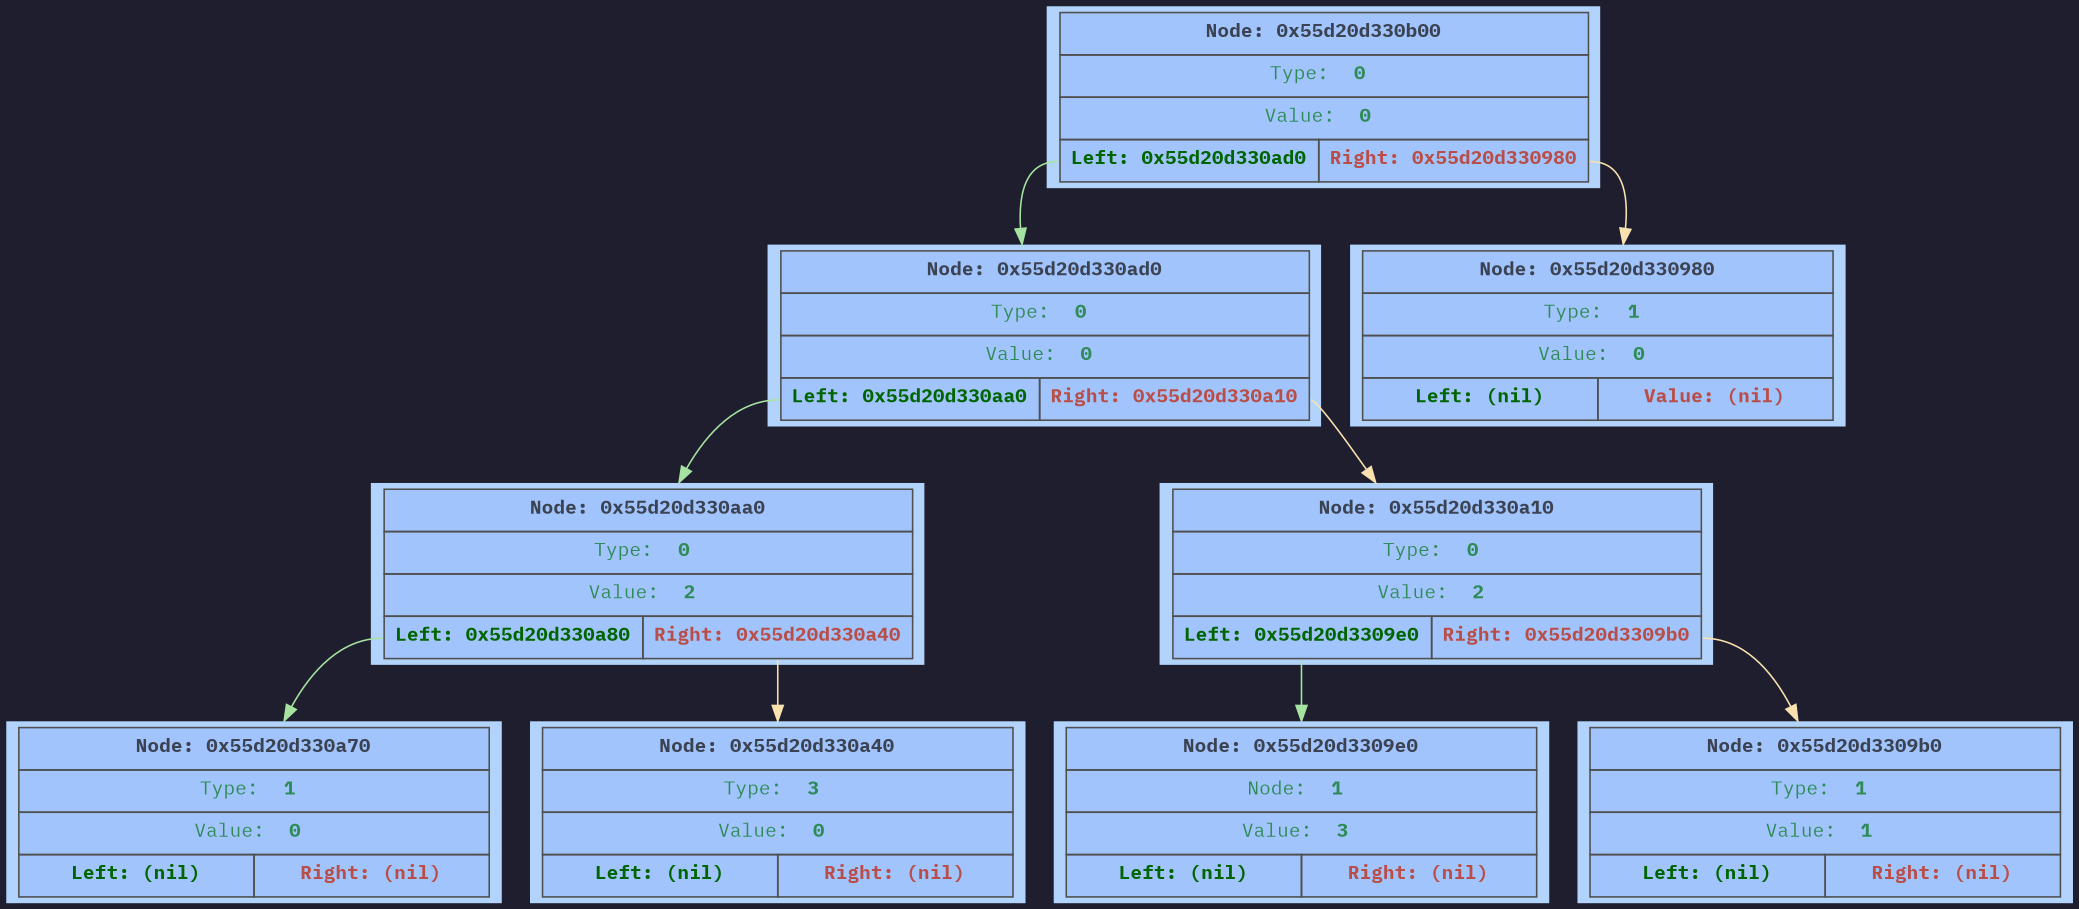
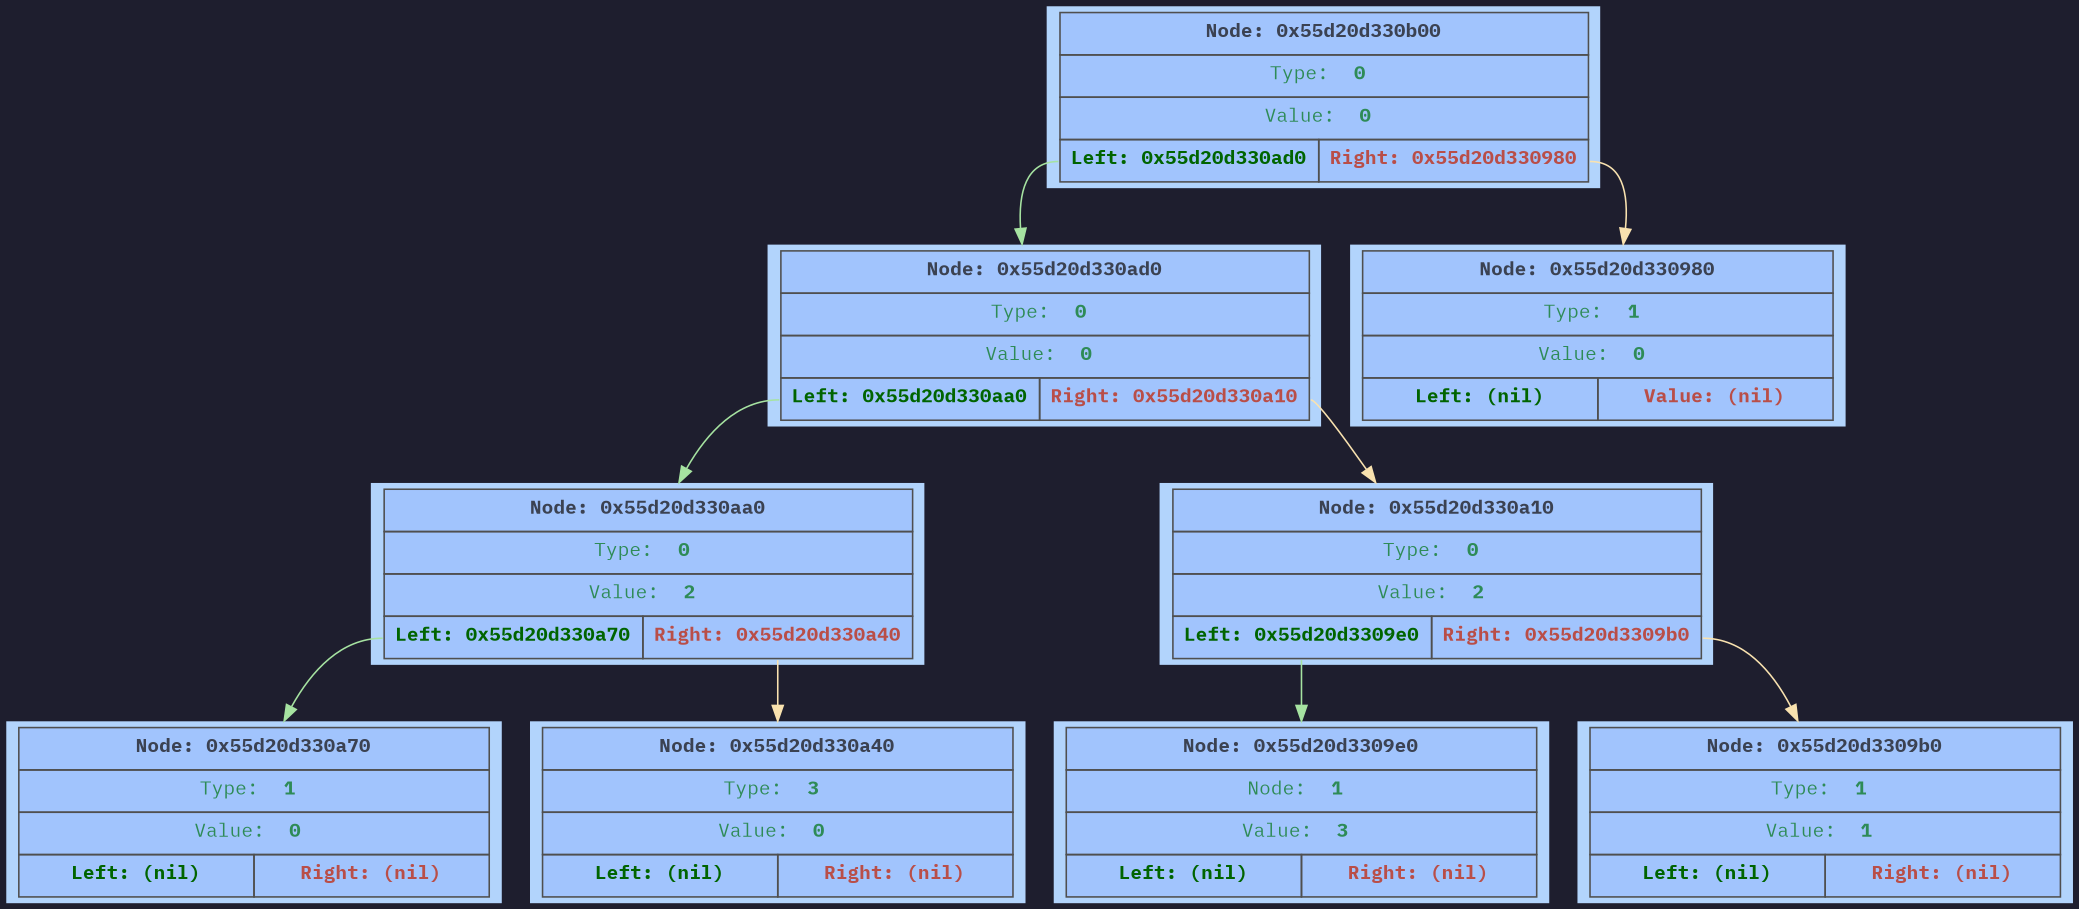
(514, 635) -> (514, 635)
